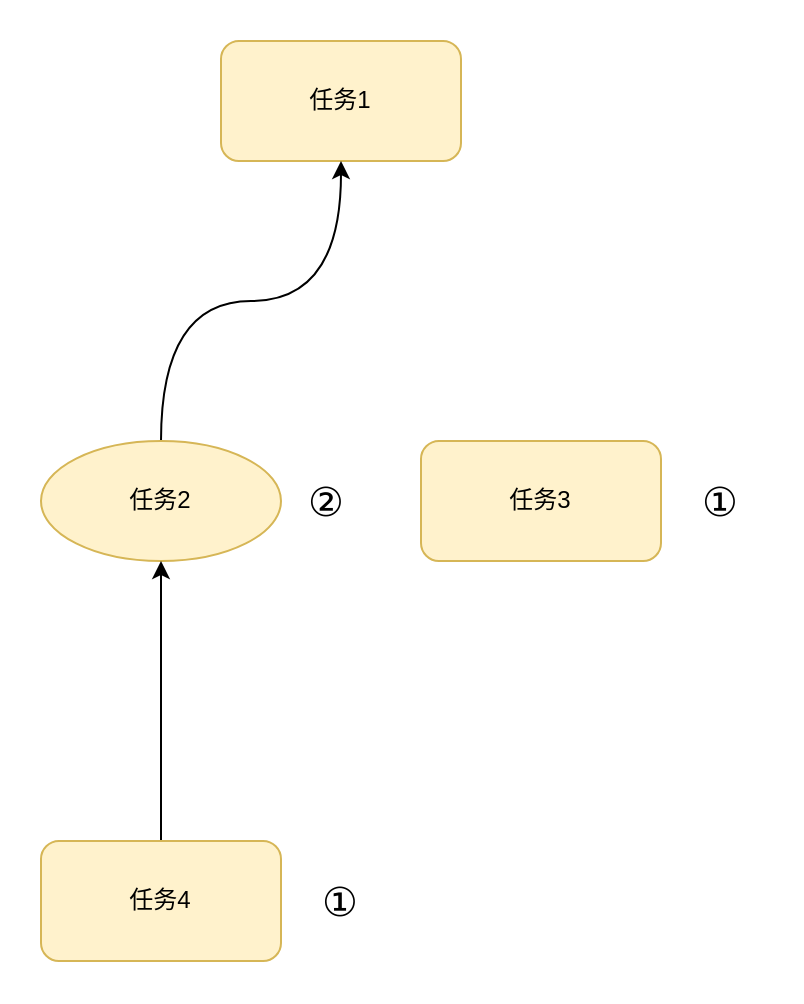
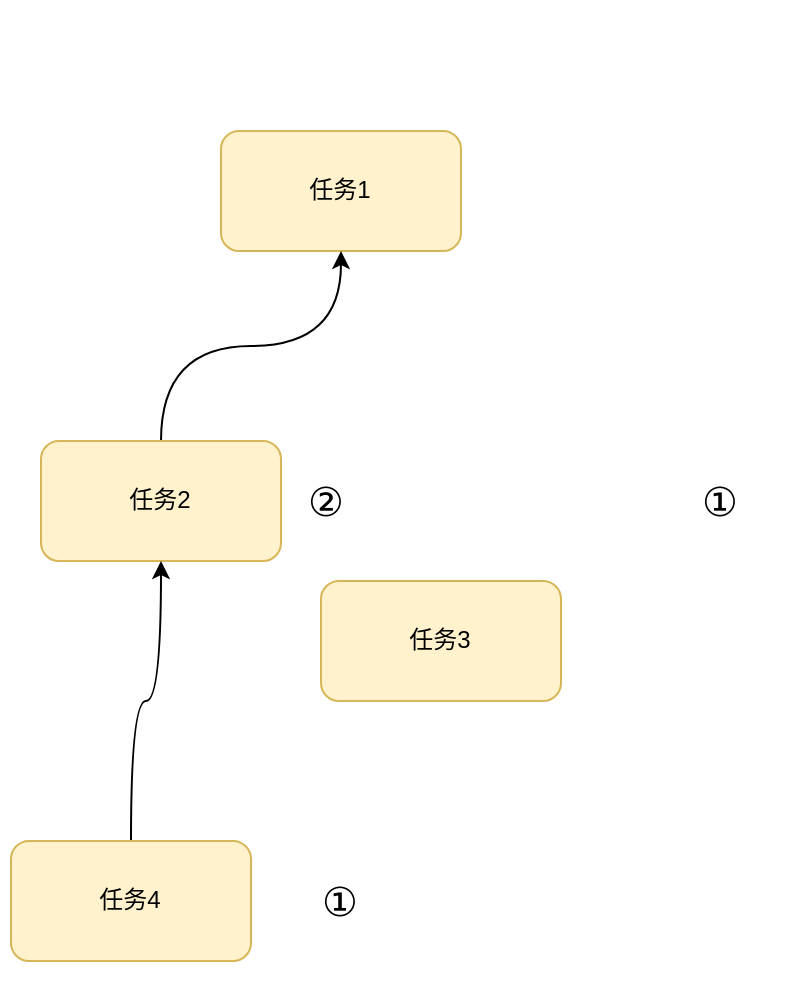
(341, 101) -> (341, 191)
(161, 501) -> (161, 501)
(541, 501) -> (441, 641)
(161, 901) -> (131, 901)
